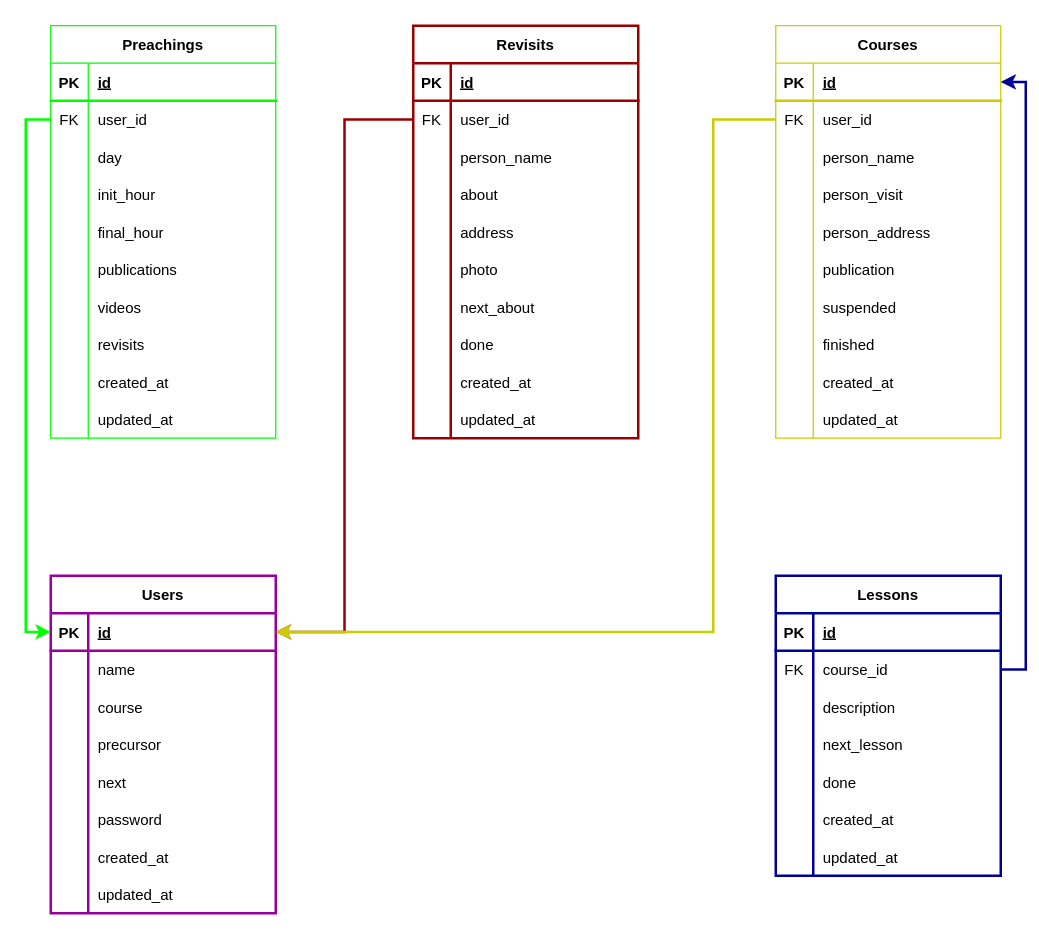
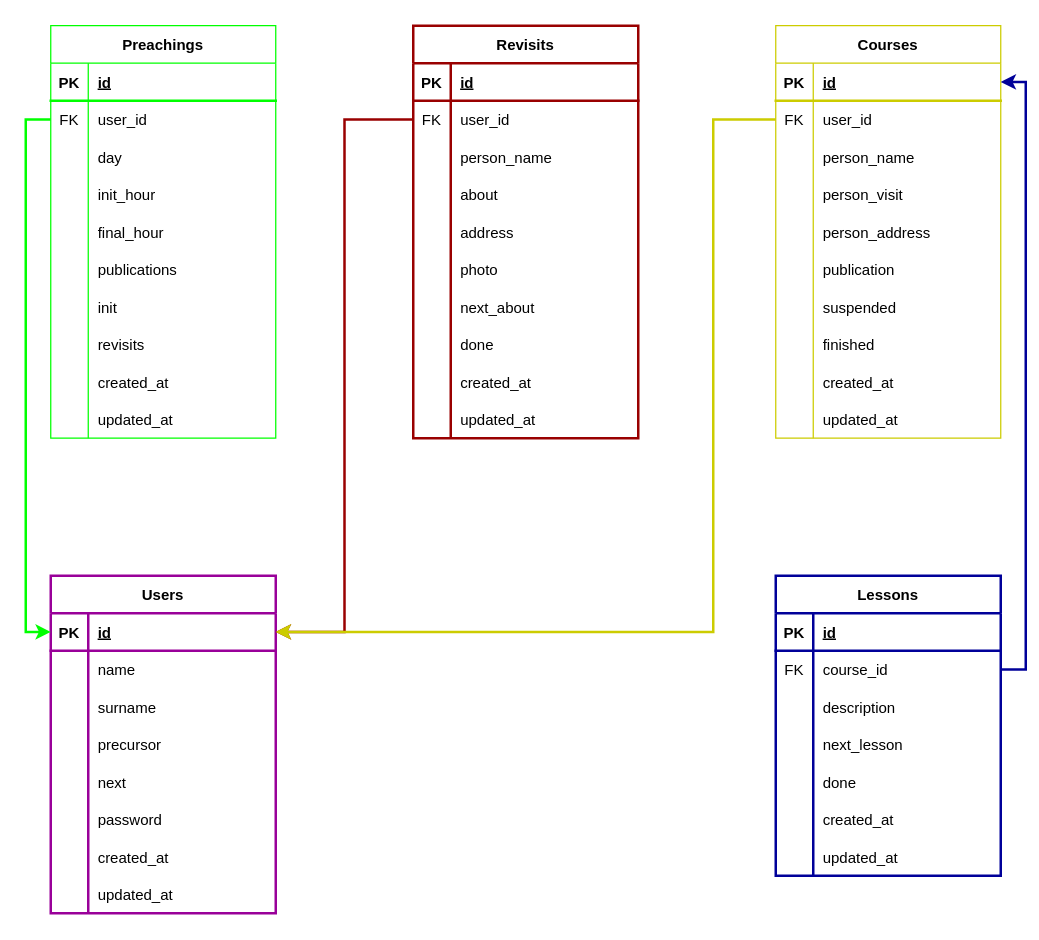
(121, 308) -> (110, 308)
(123, 708) -> (127, 708)
